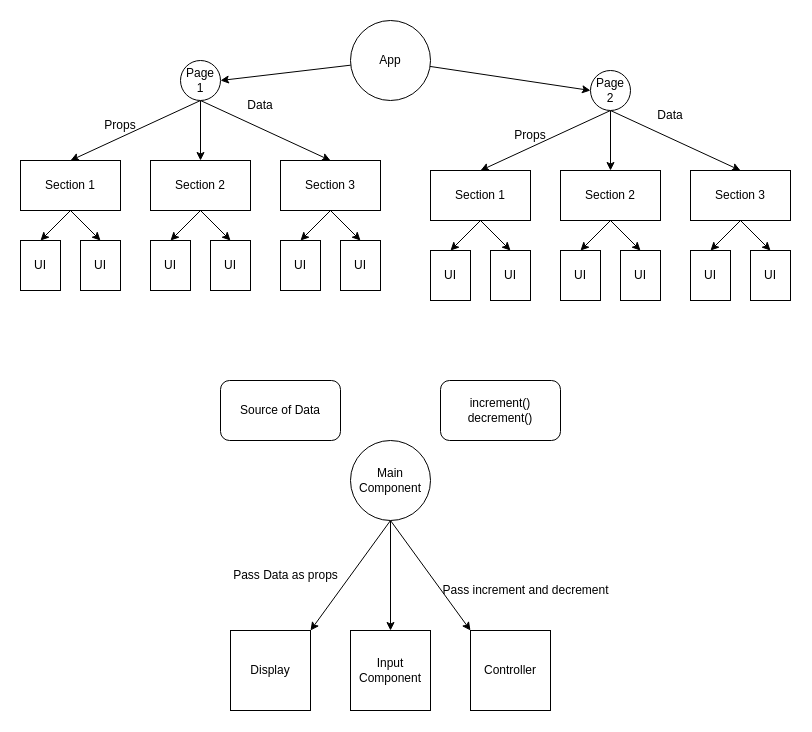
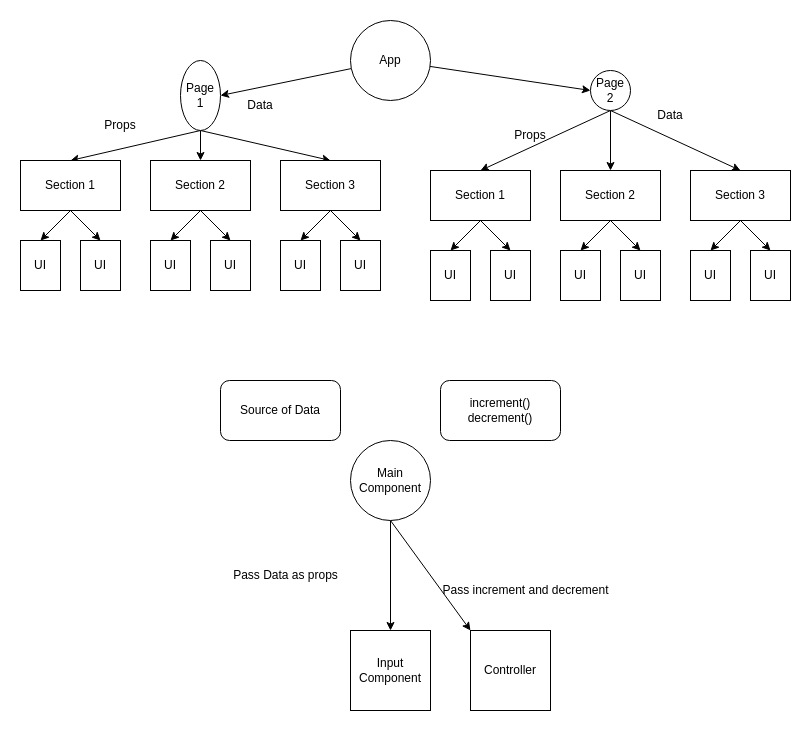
(201, 81) -> (201, 96)
(351, 574) -> none
(271, 671) -> none
